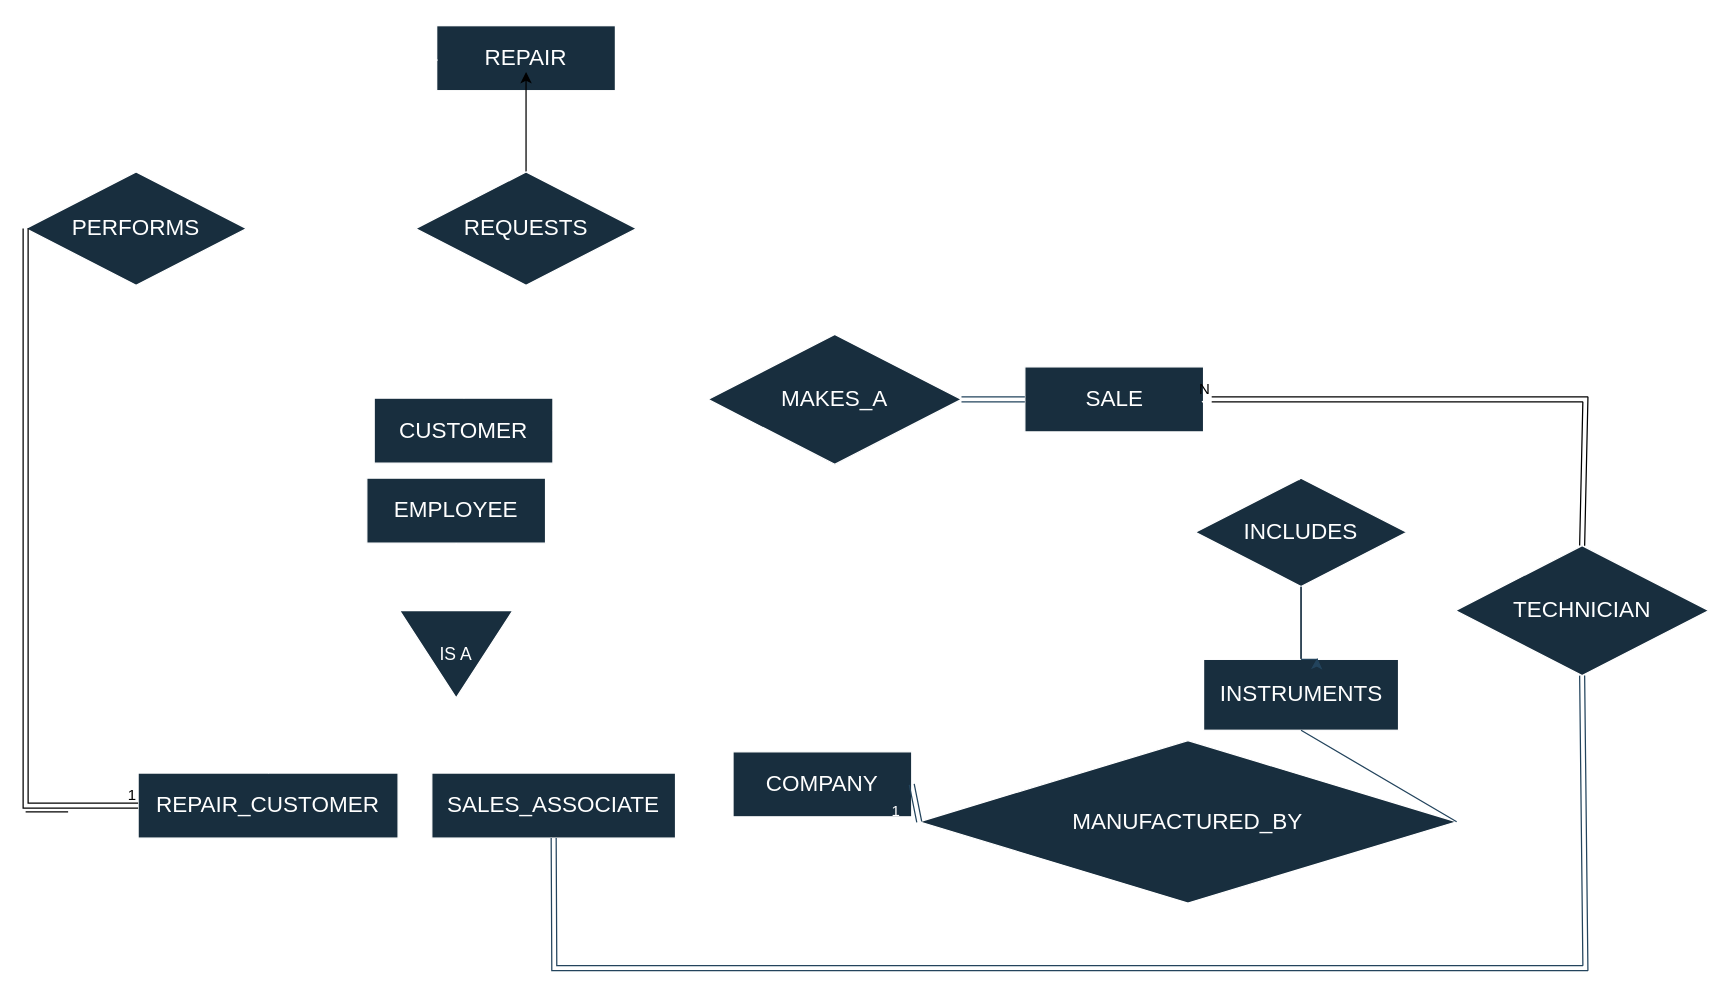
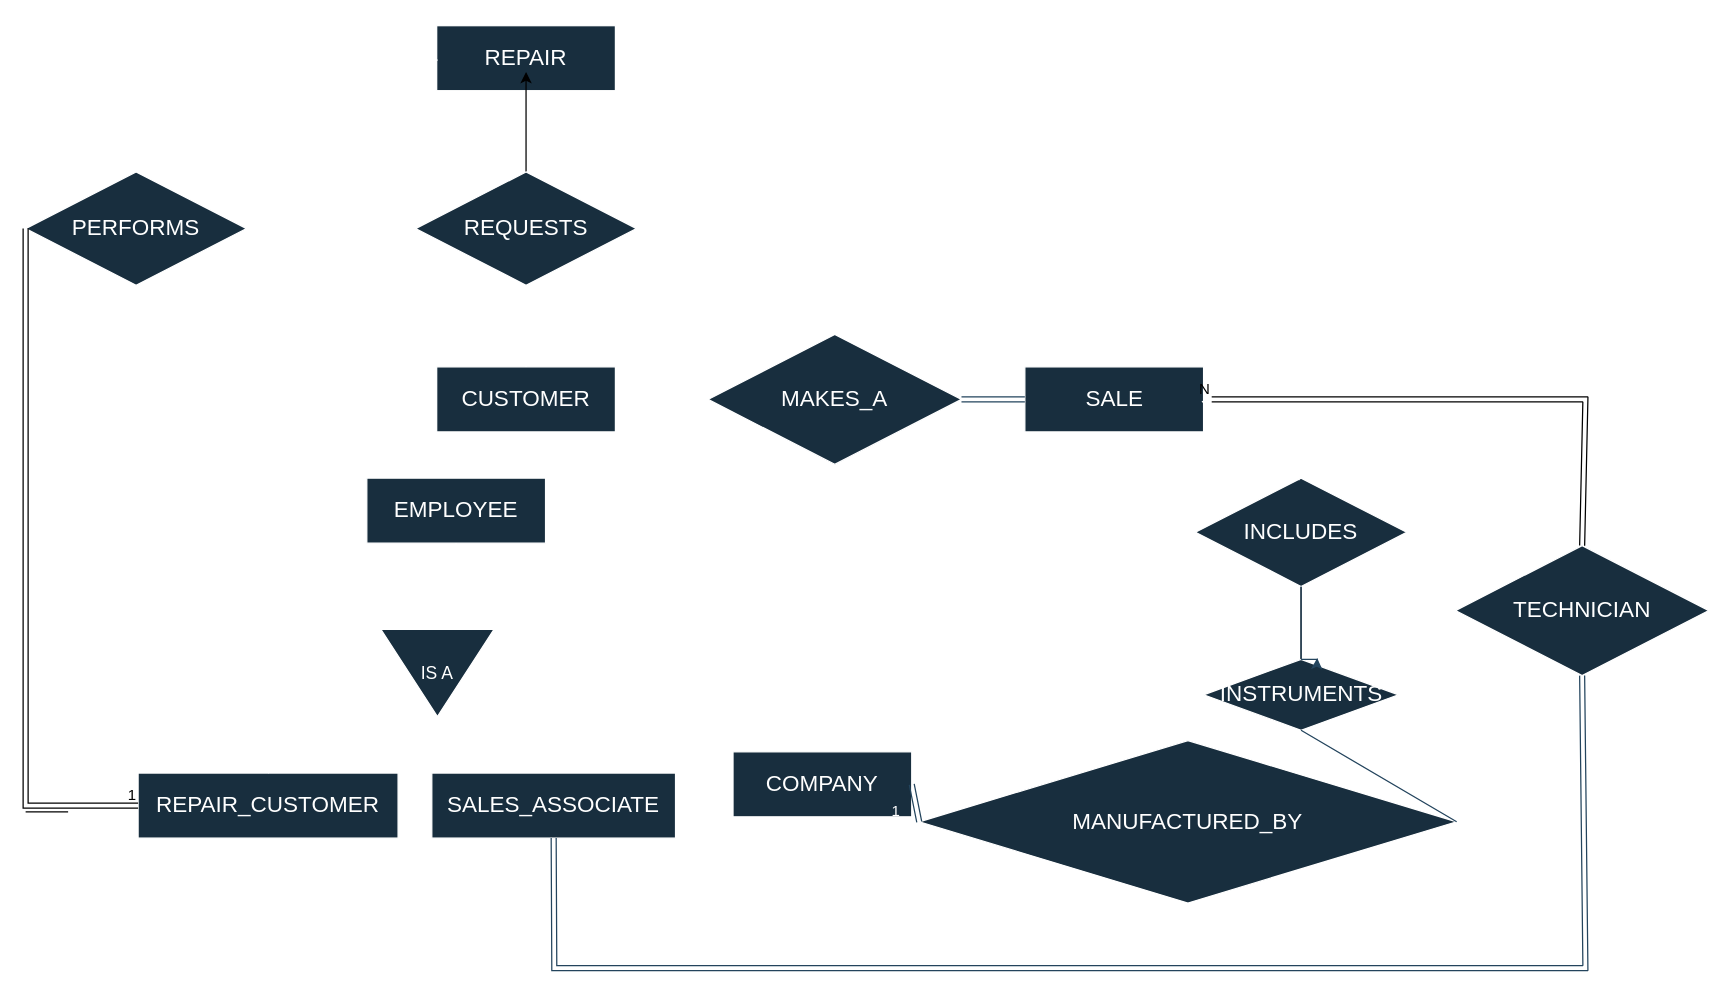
(464, 431) -> (526, 399)
(456, 654) -> (438, 673)
(1301, 695) -> (1301, 695)
